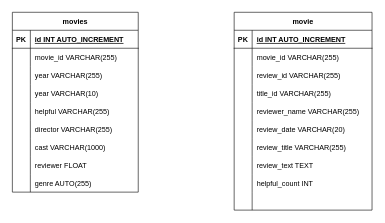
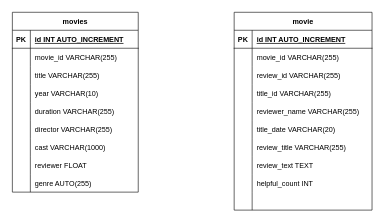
(68, 76) -> (68, 76)
(72, 112) -> (75, 112)
(301, 130) -> (298, 130)
